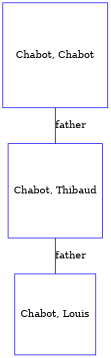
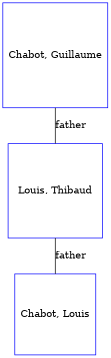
(55, 55) -> (55, 55)
(55, 191) -> (55, 191)
